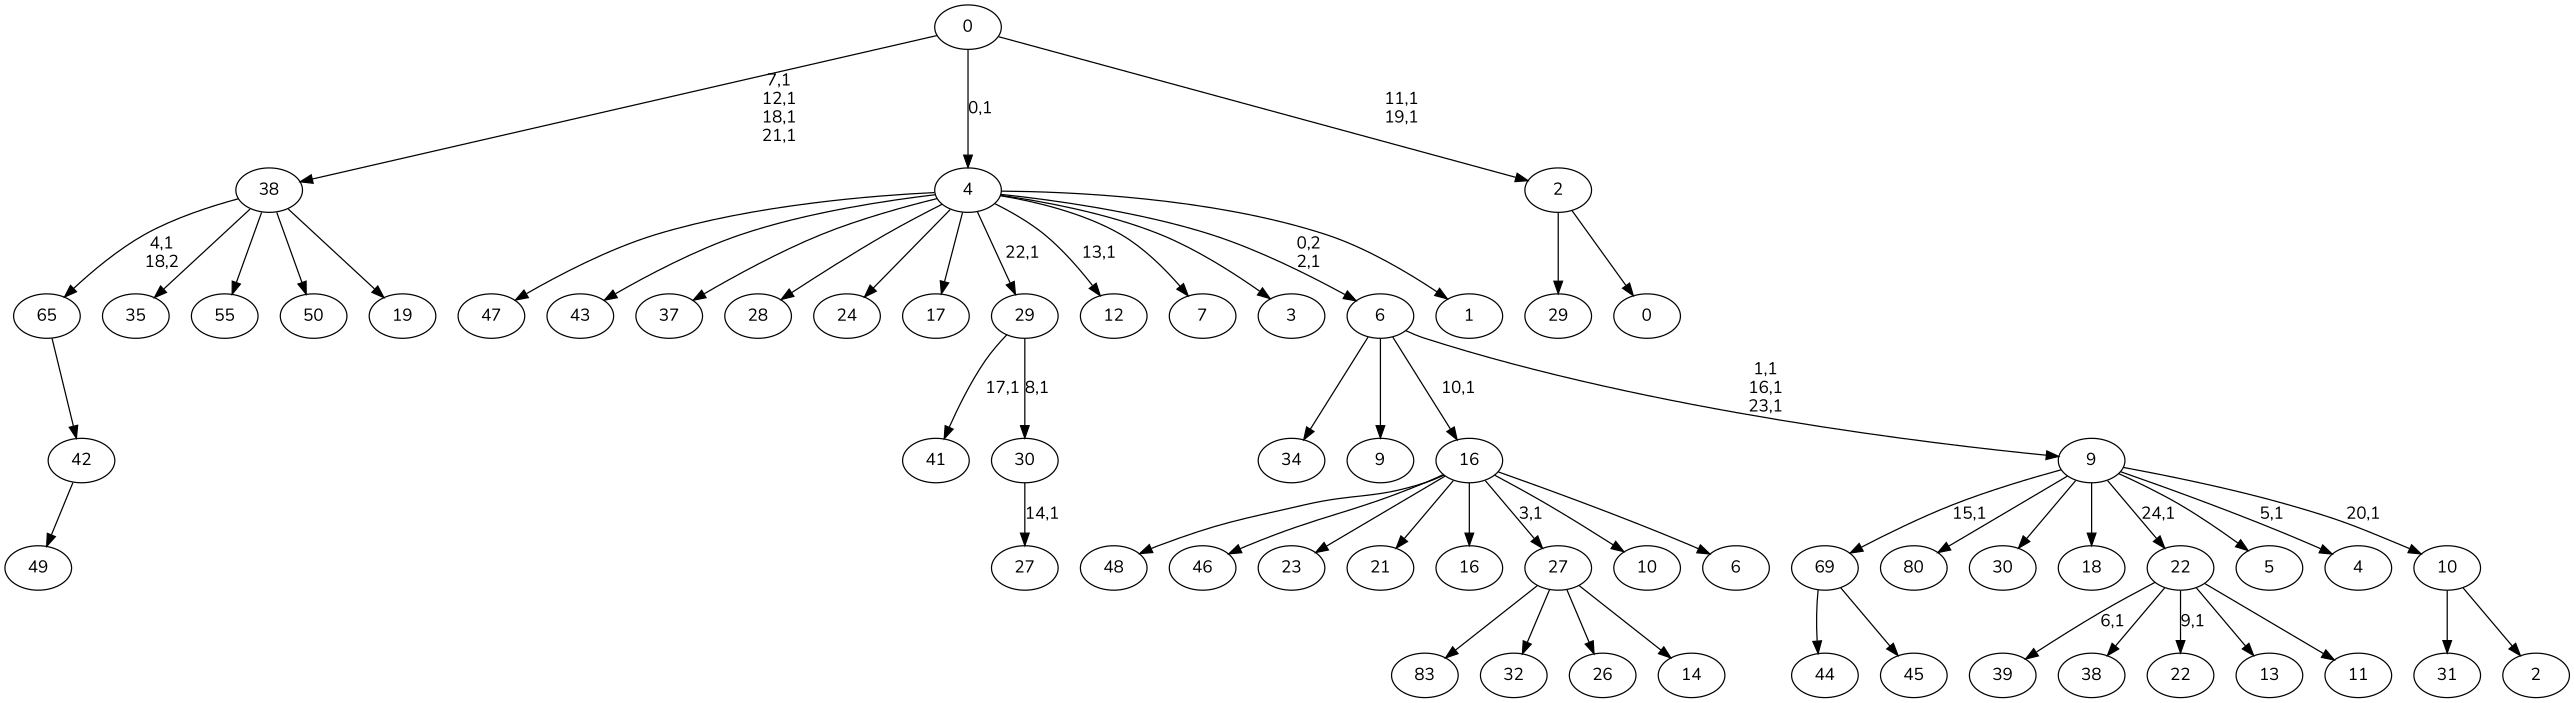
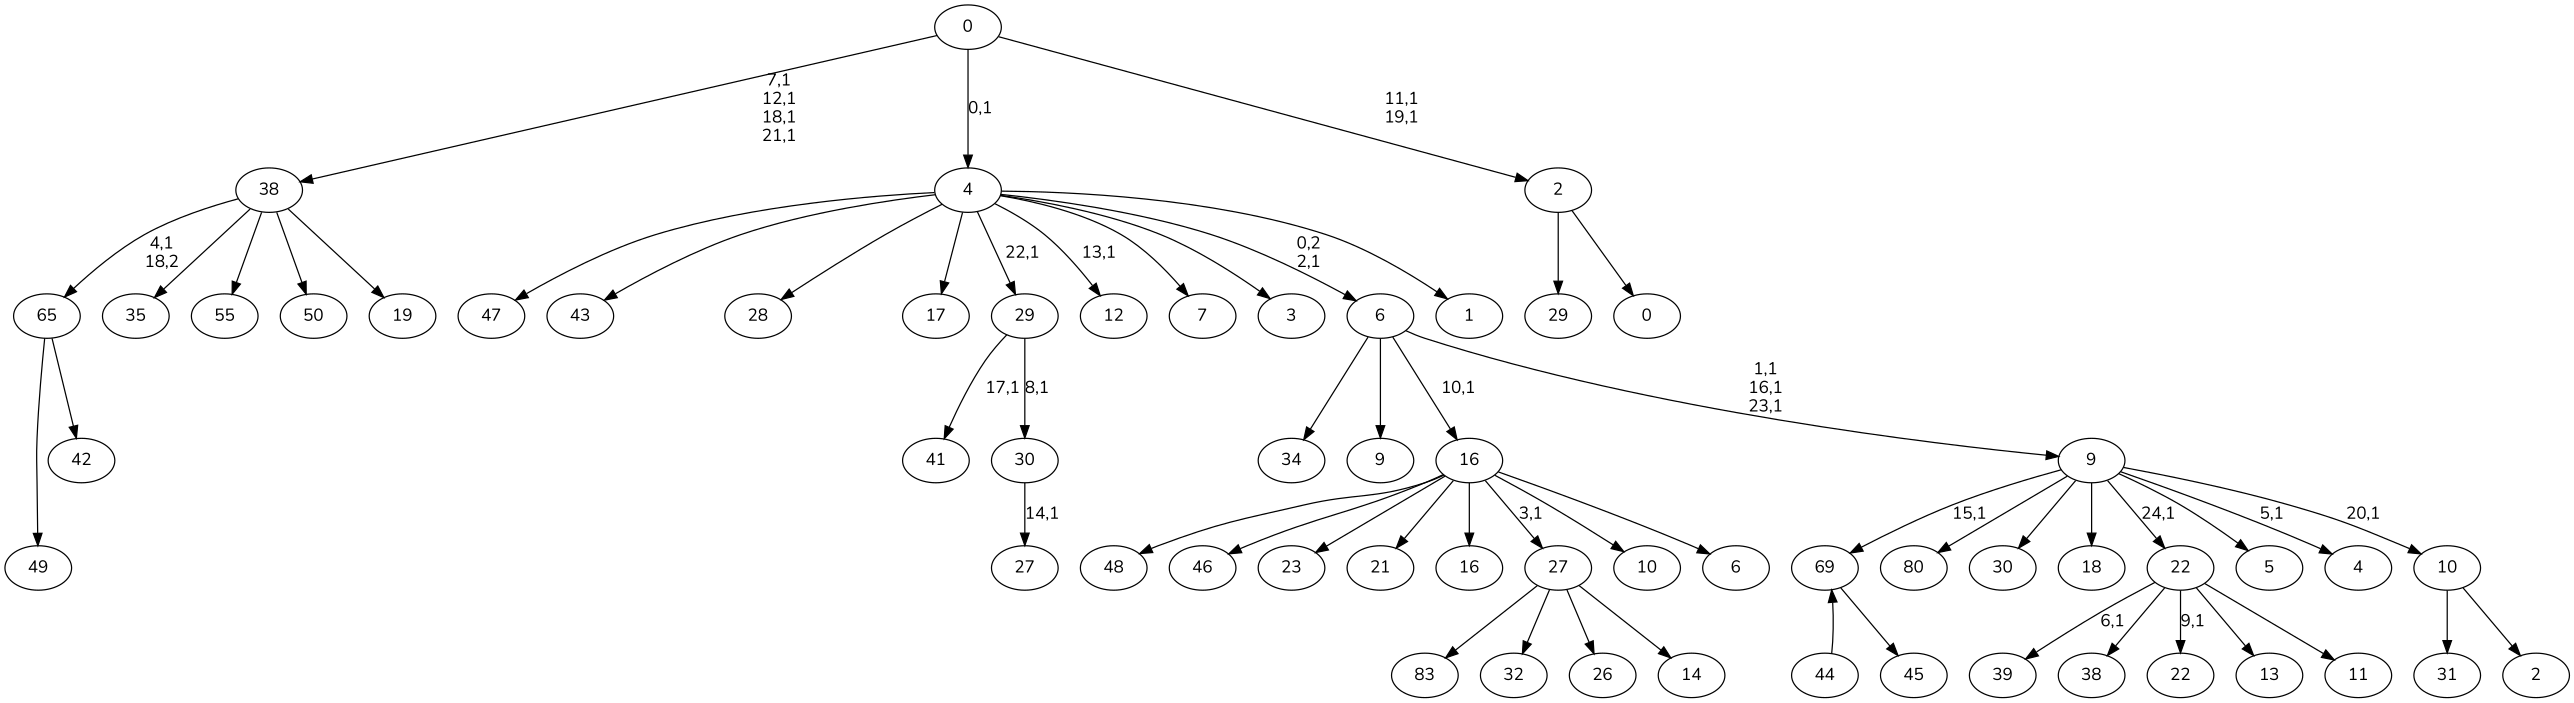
(669, 316) -> none
(847, 316) -> none
(62, 509) -> (37, 436)
(1817, 615) -> (1833, 628)
